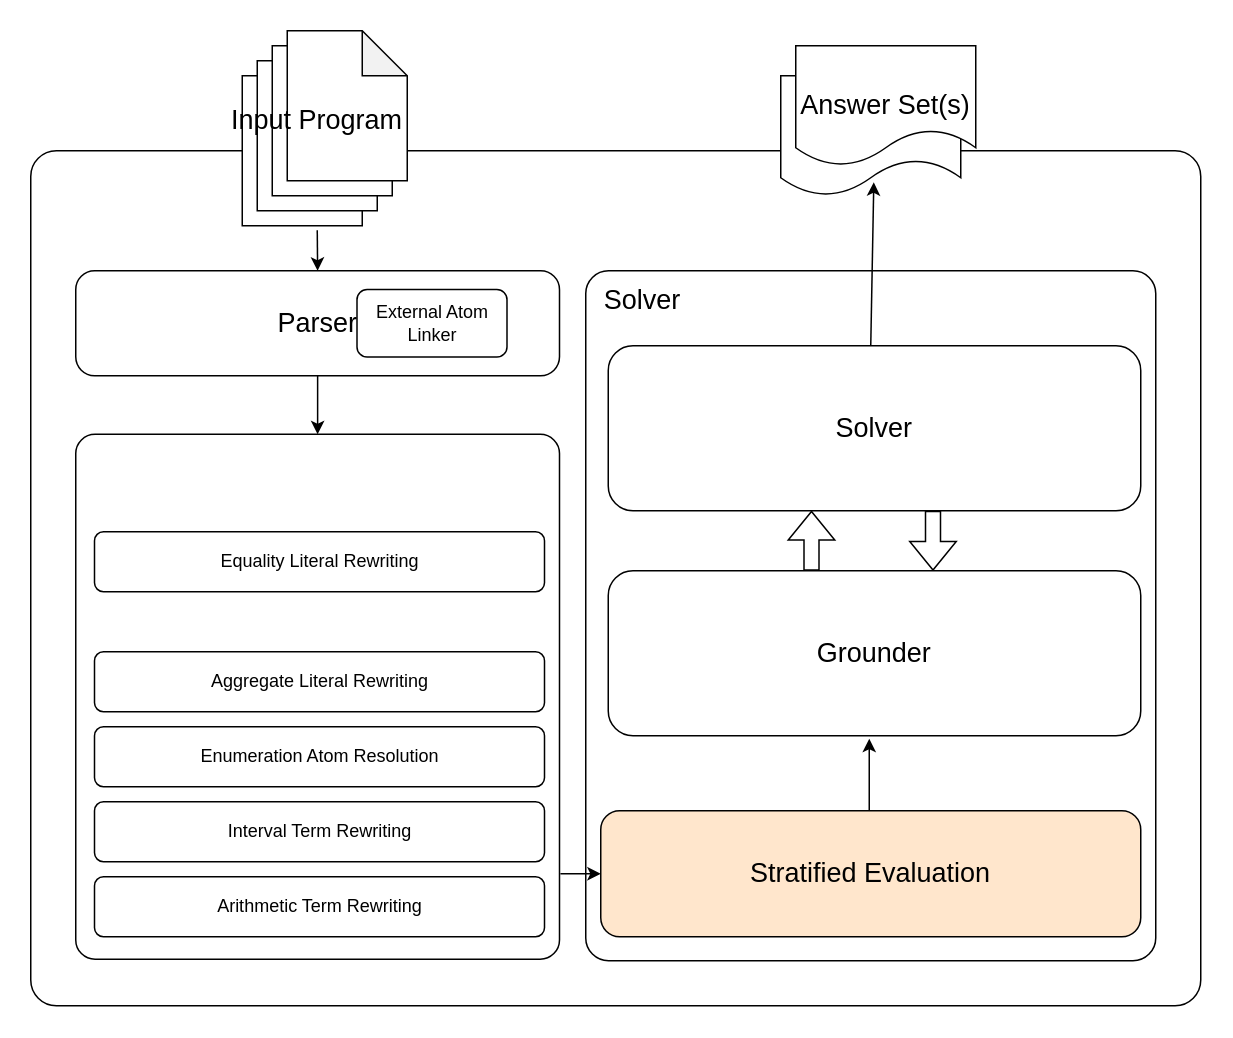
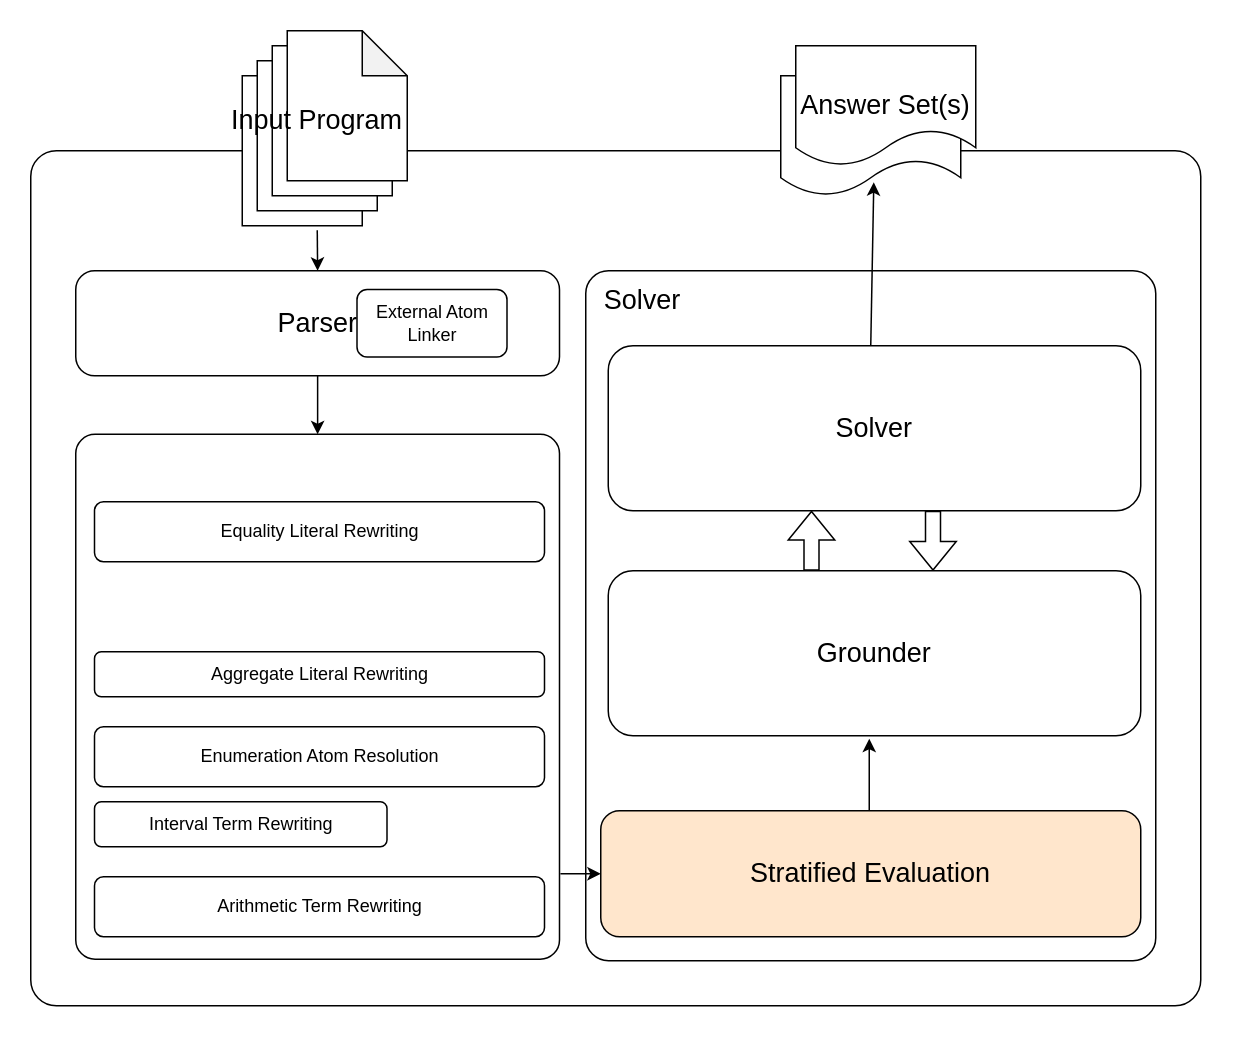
(320, 562) -> (320, 532)
(320, 682) -> (320, 674)
(320, 832) -> (241, 824)
